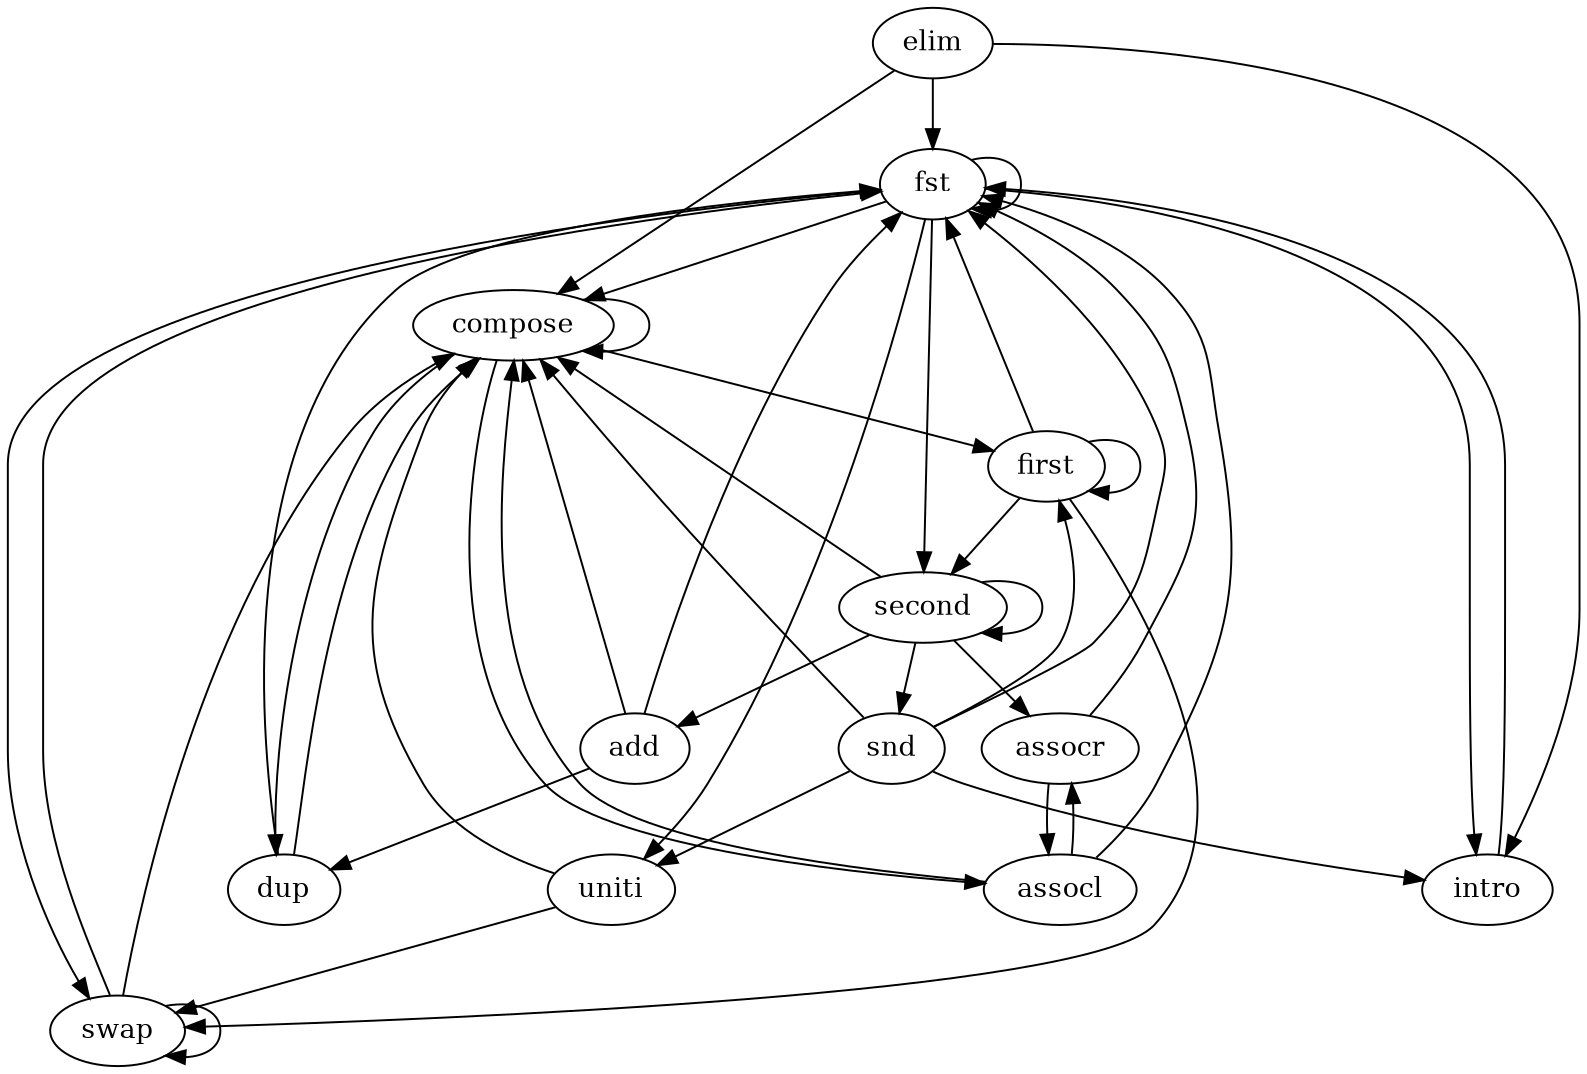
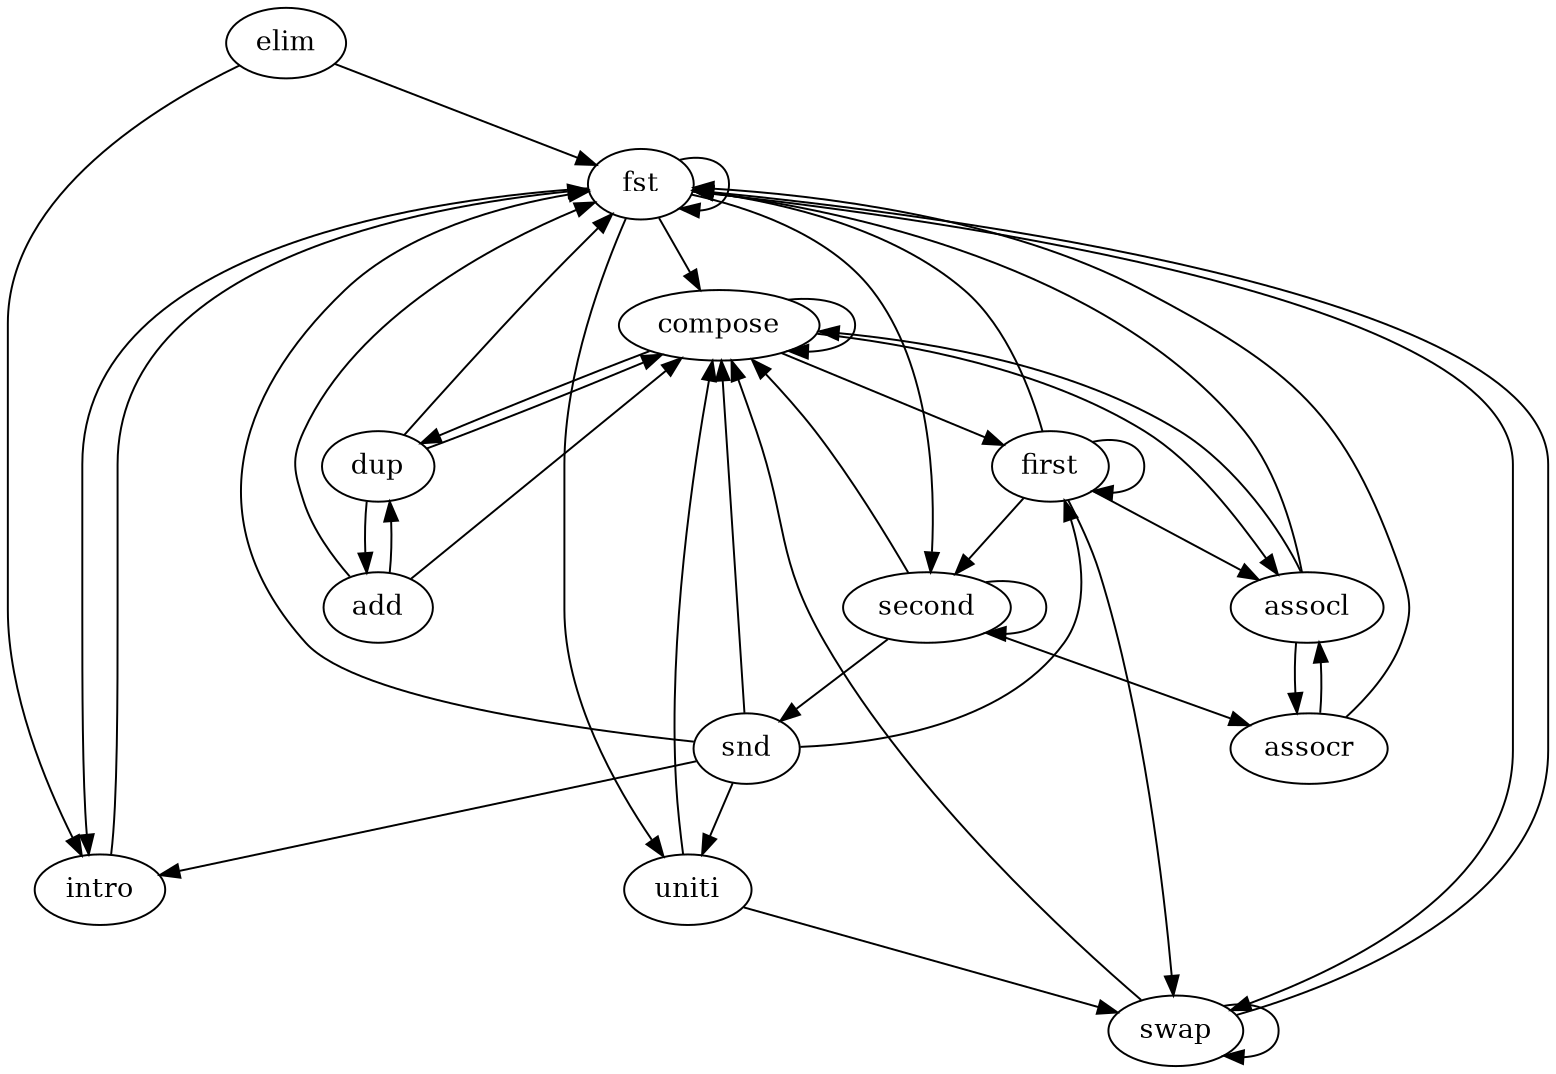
(735, 177) -> none
none -> (1167, 531)
(783, 676) -> (365, 527)
